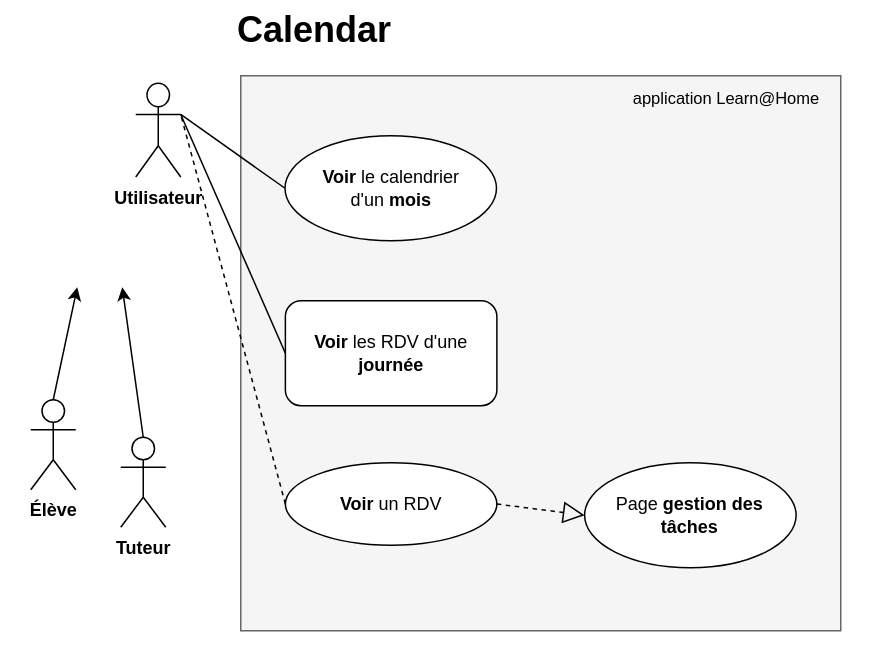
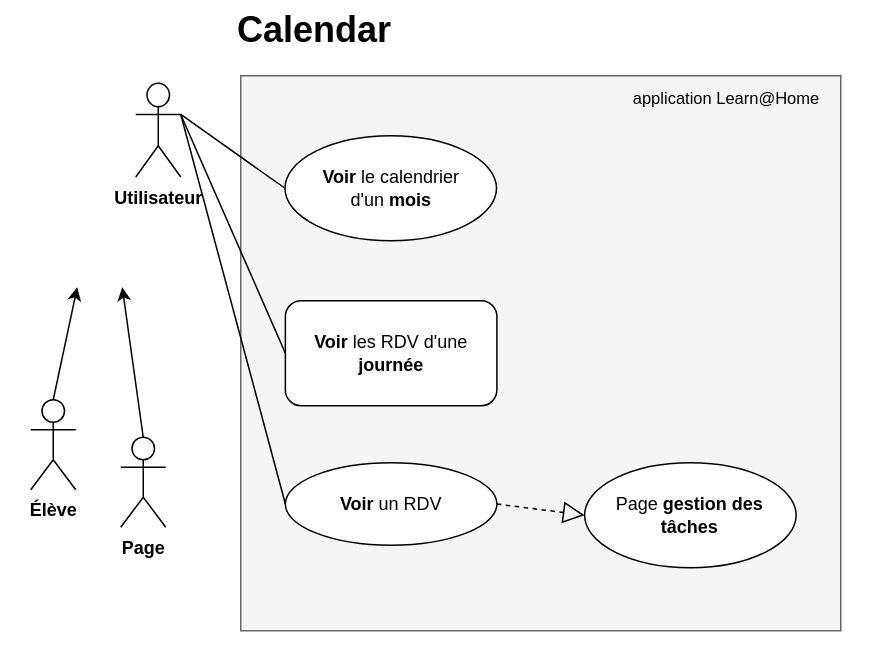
(234, 315) -> (234, 315)
(144, 549) -> (144, 549)
